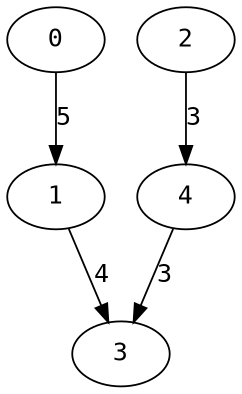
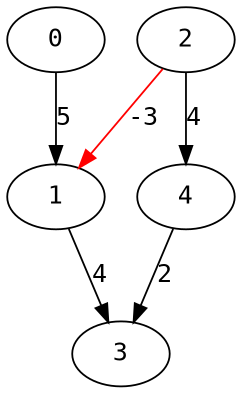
none -> (127, 111)
(194, 118) -> (194, 118)
(165, 275) -> (165, 275)
